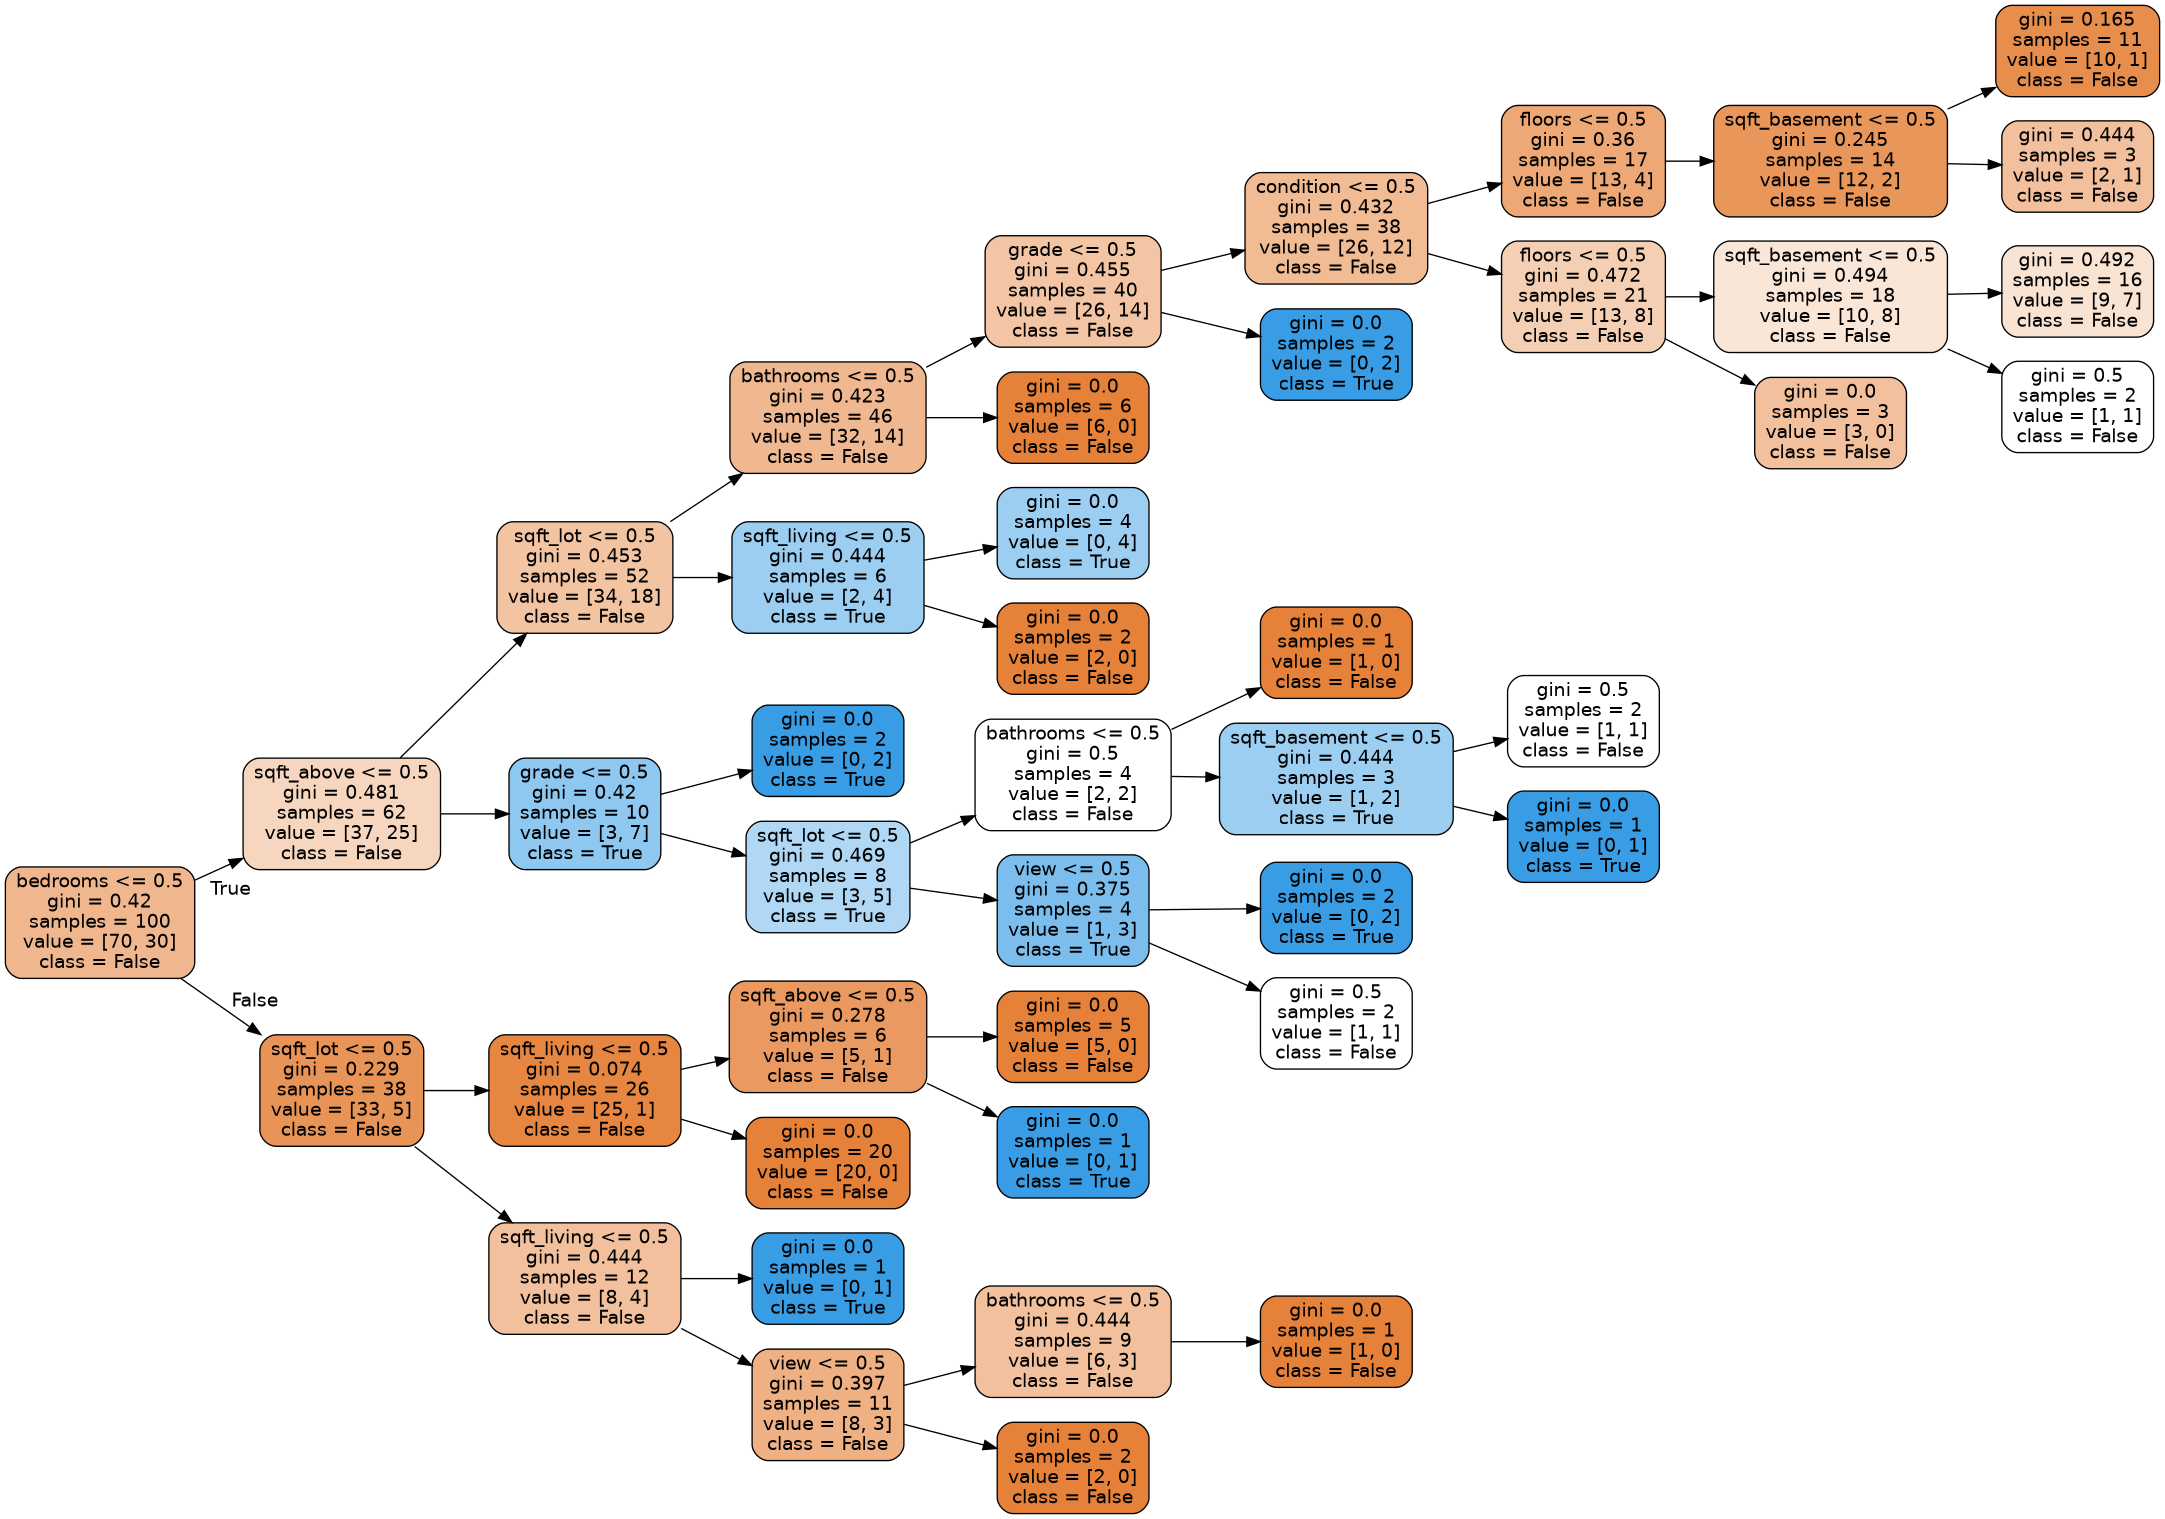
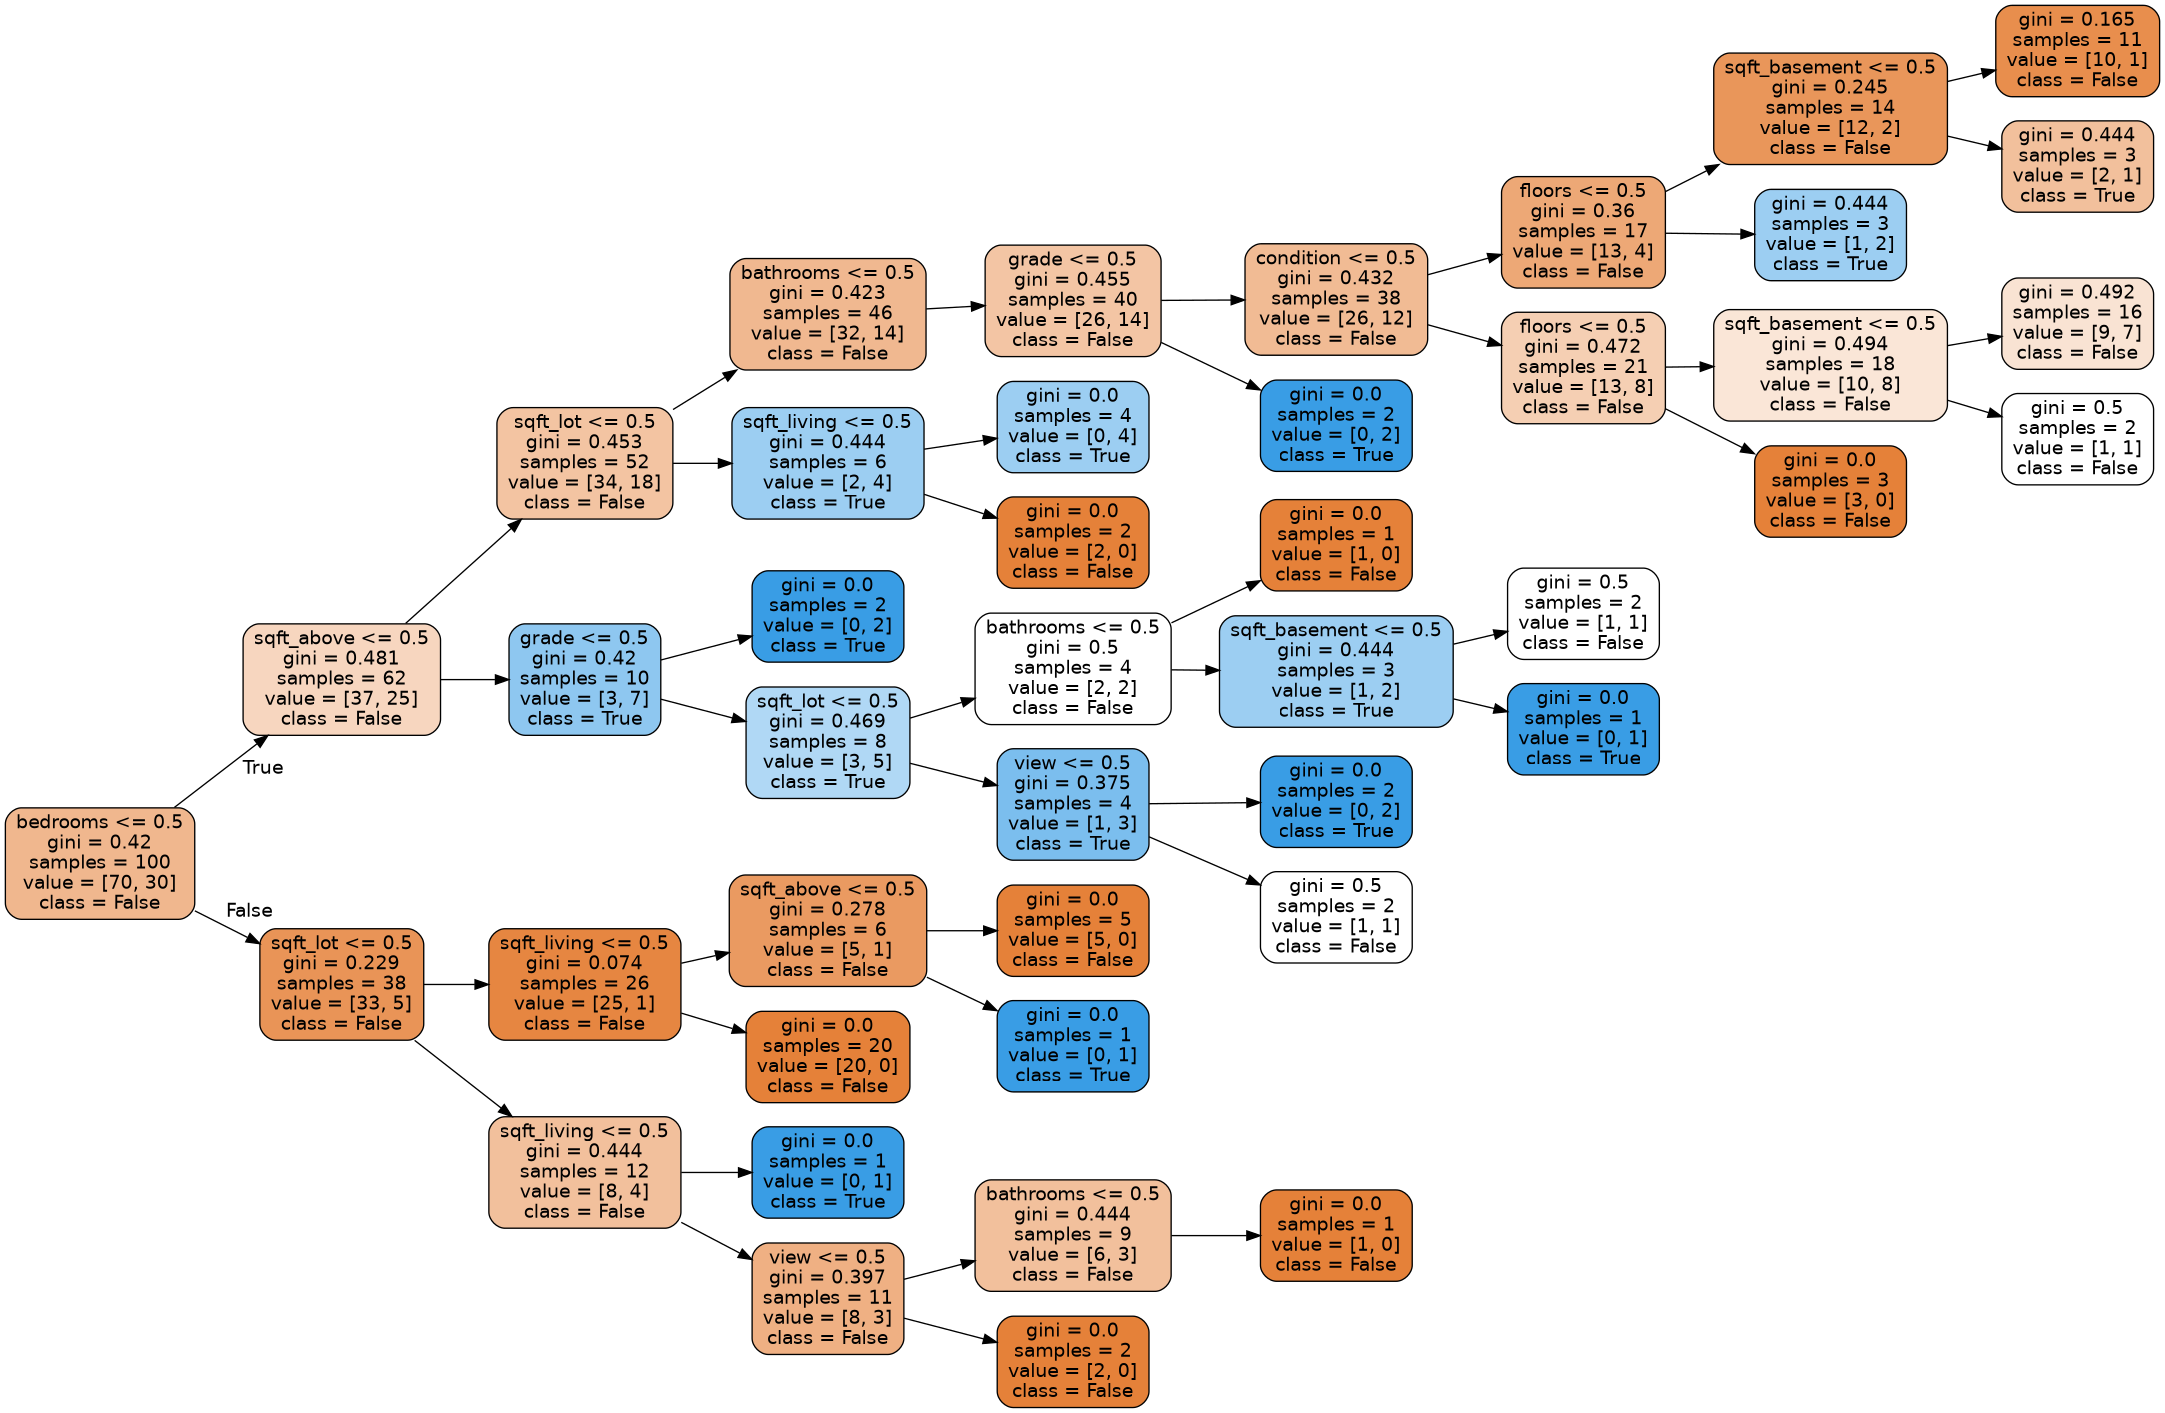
(2078, 167) -> (2078, 167)
none -> (1831, 235)
(1073, 418) -> none
(1831, 423) -> (1831, 492)
